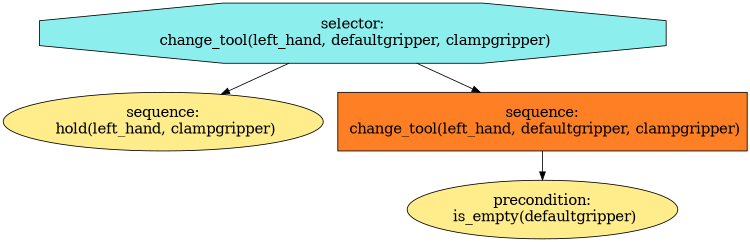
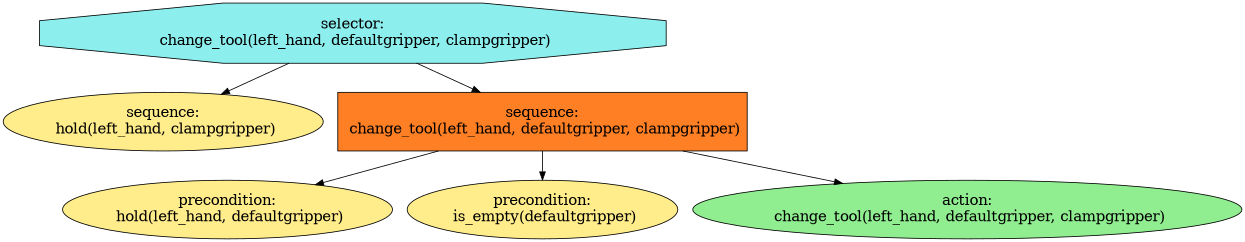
none -> (228, 210)
none -> (967, 210)
